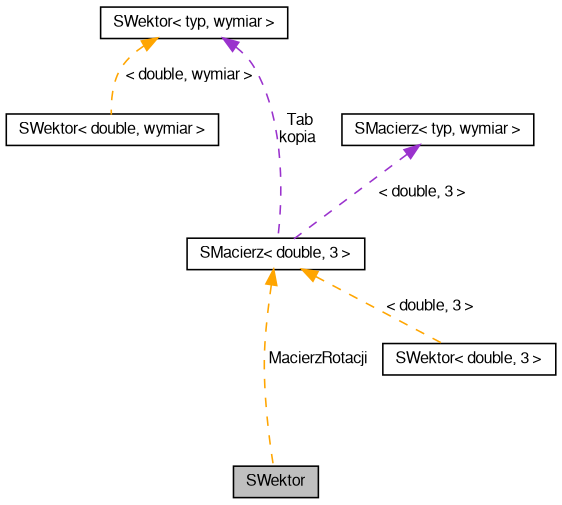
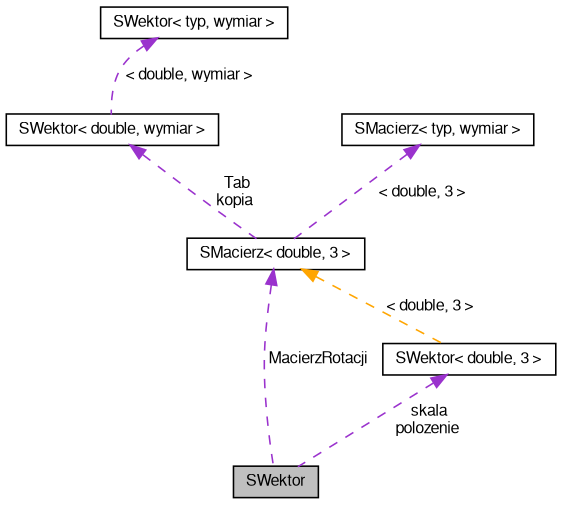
(117, 75) -> (117, 75)
(277, 137) -> (199, 197)
(264, 376) -> (264, 376)
none -> (366, 425)
